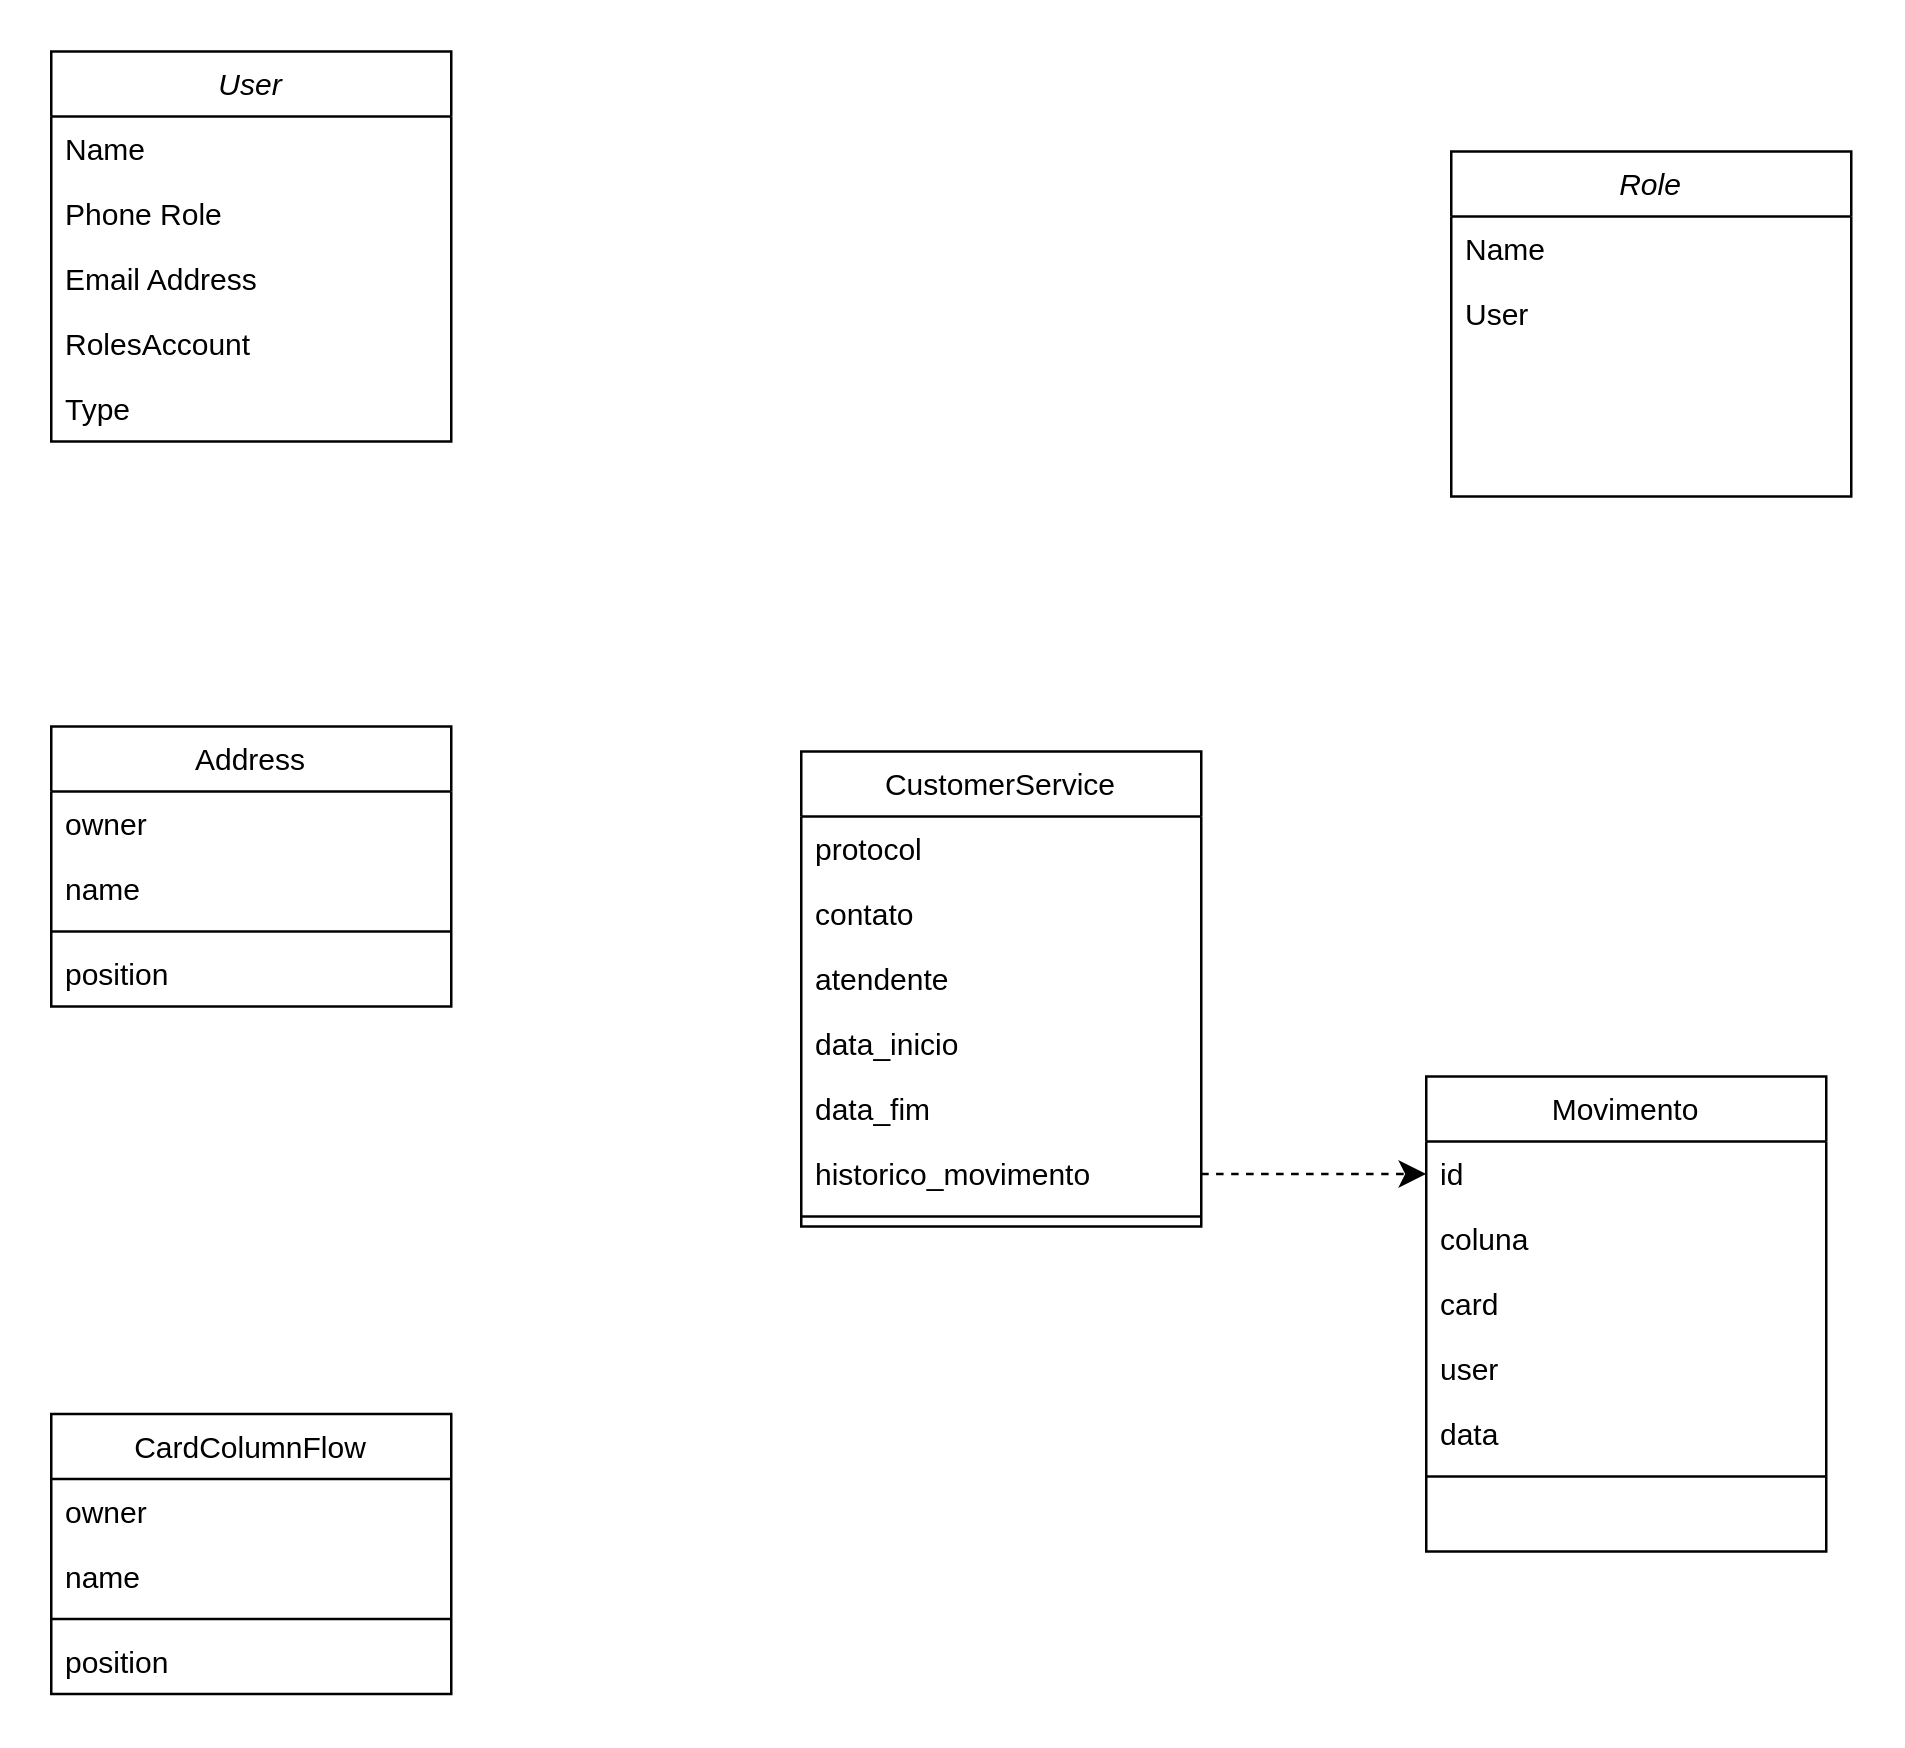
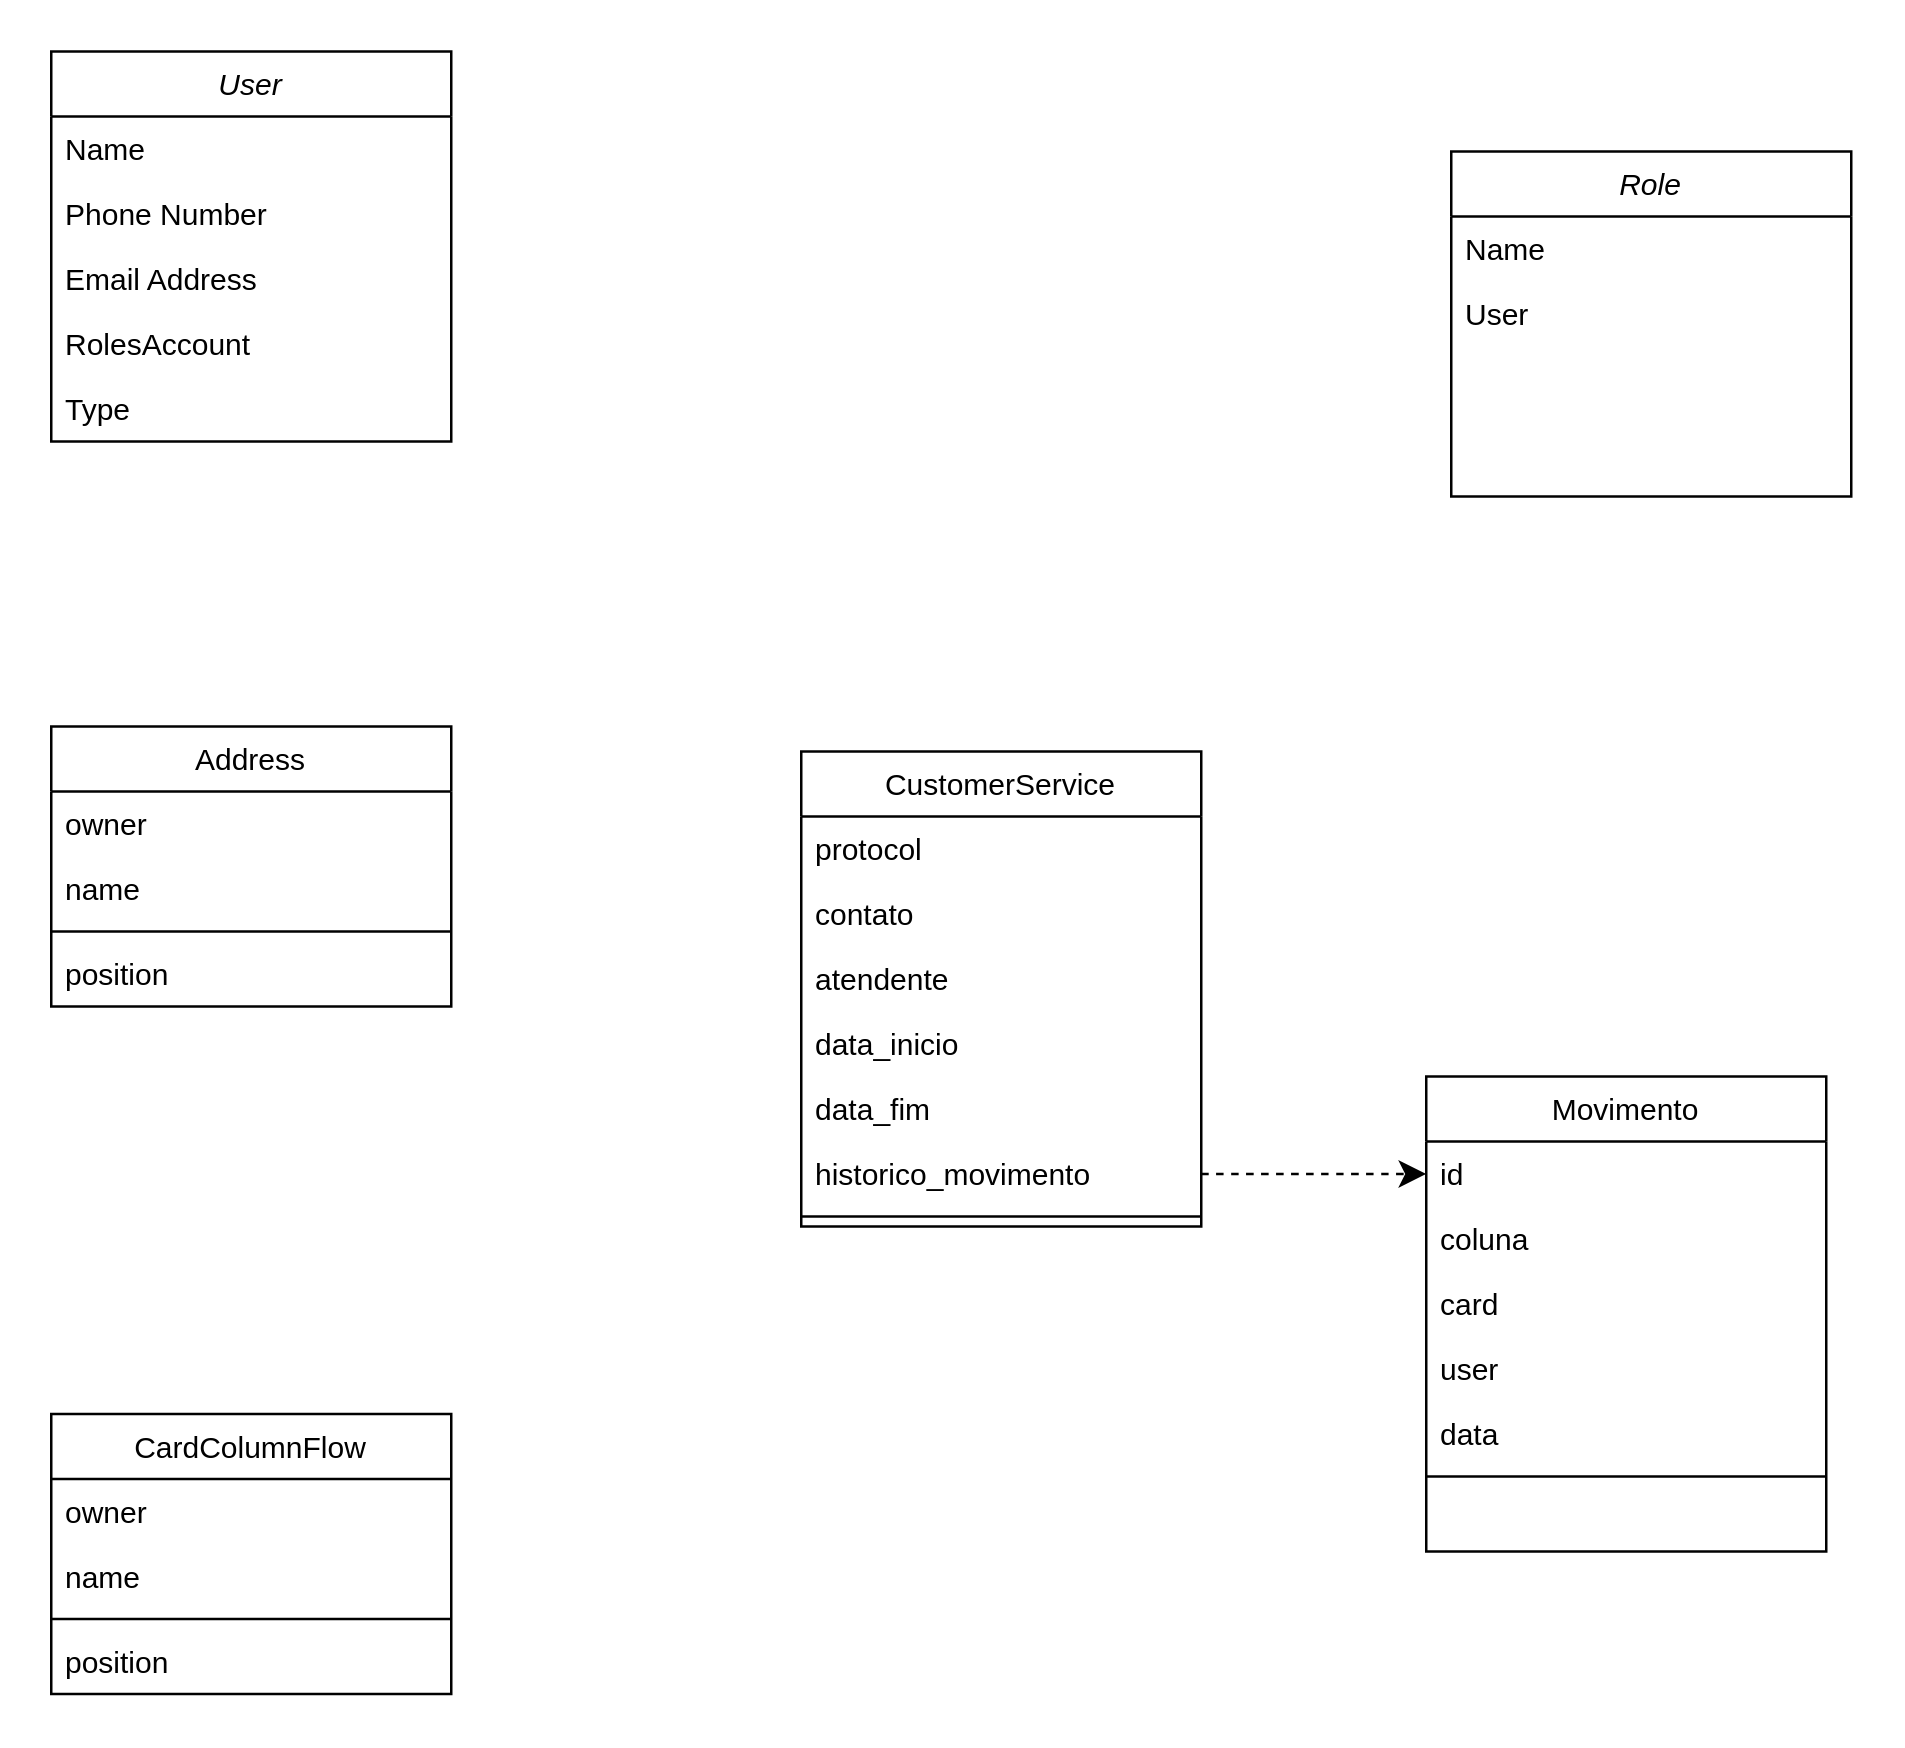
(141, 215) -> (162, 215)
